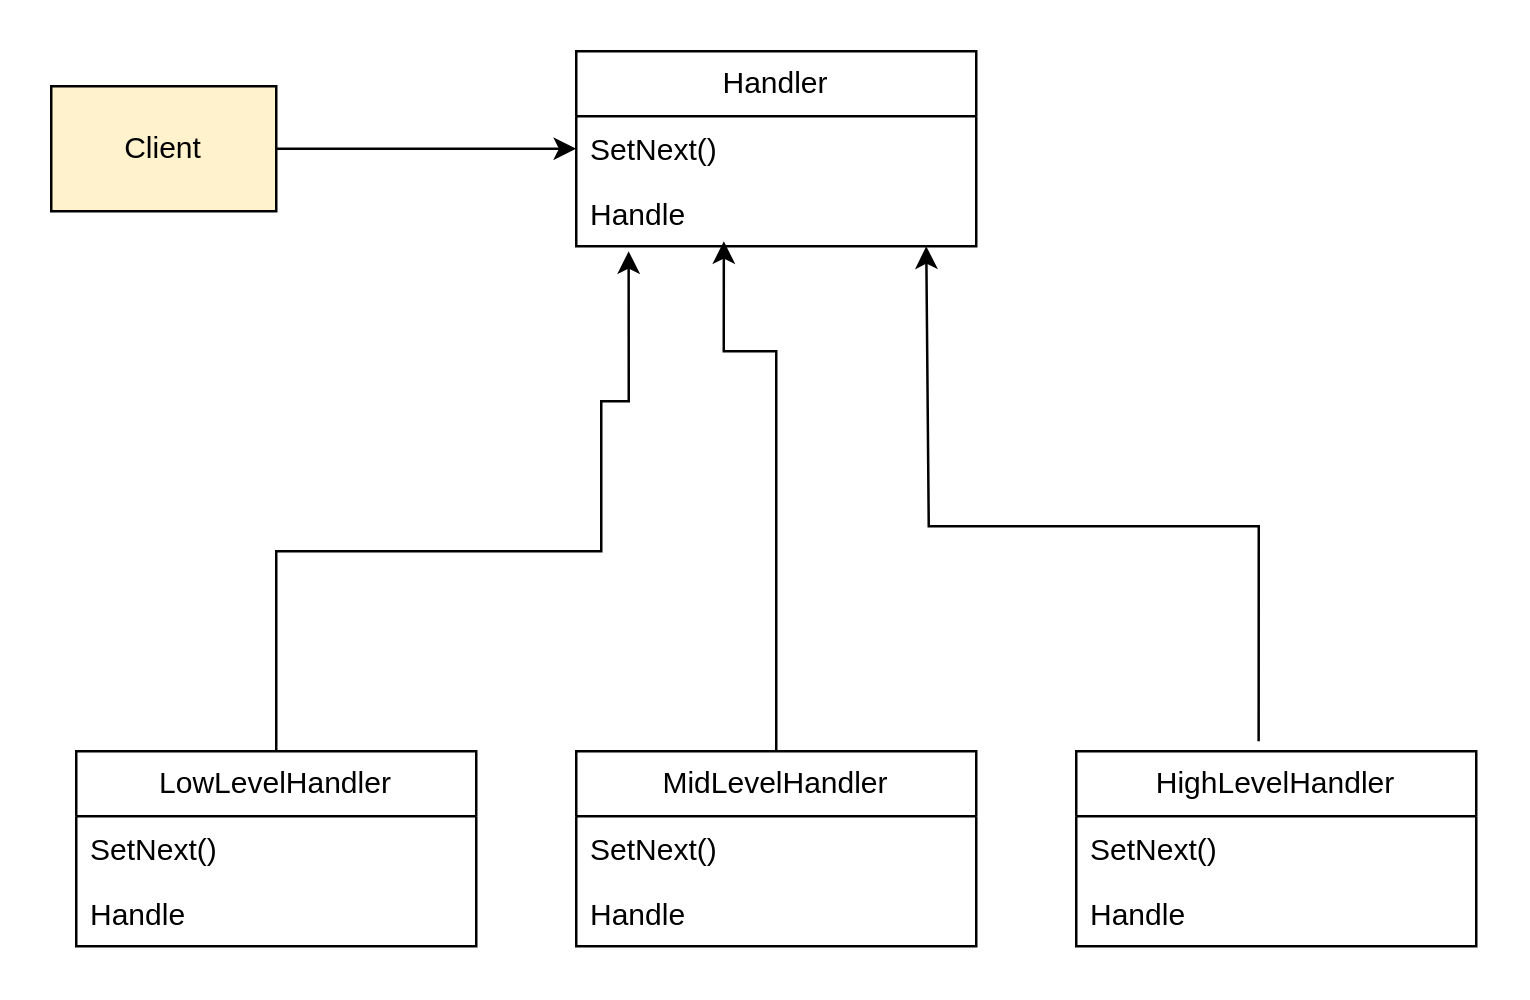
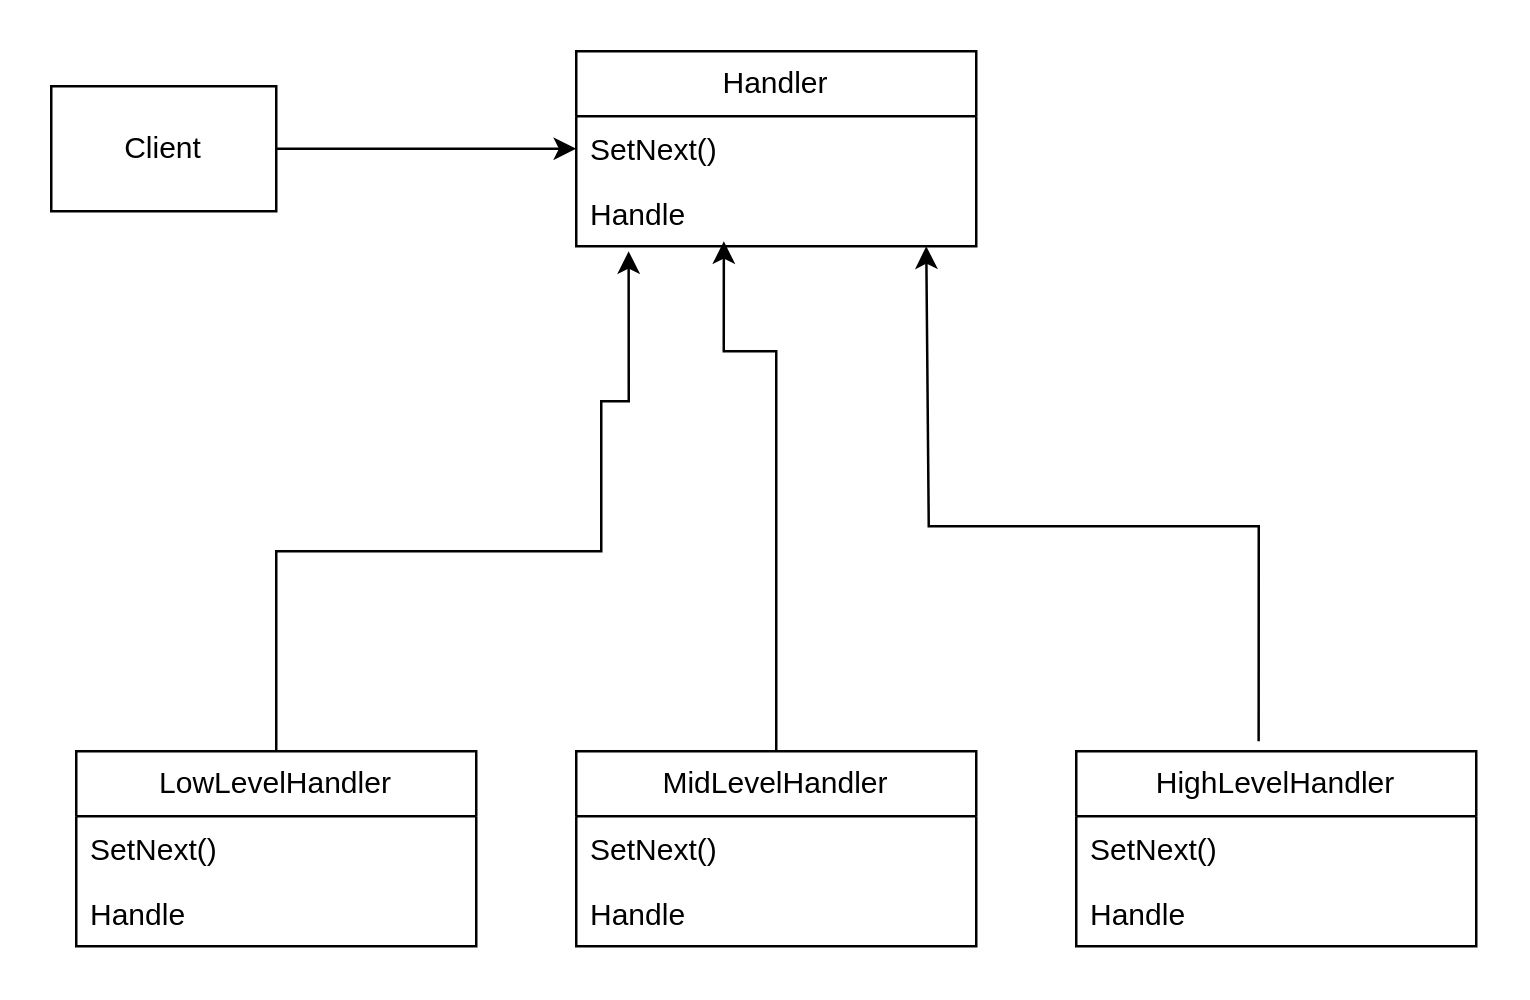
(164, 149) -> (164, 149)
